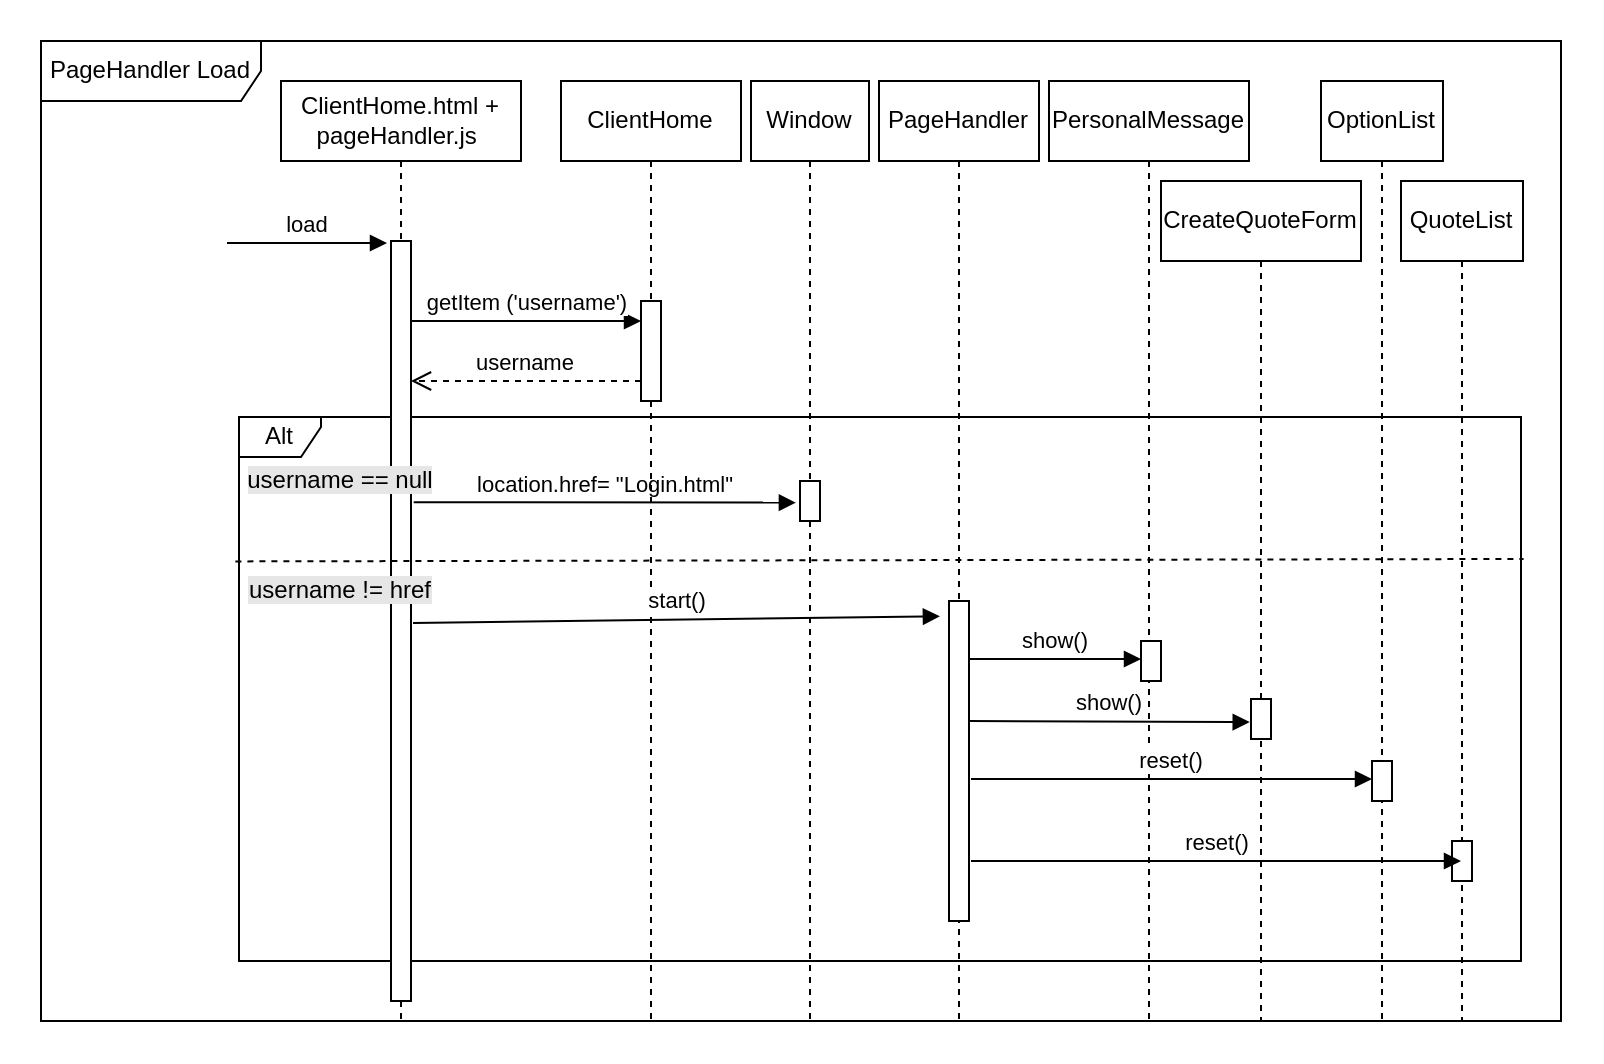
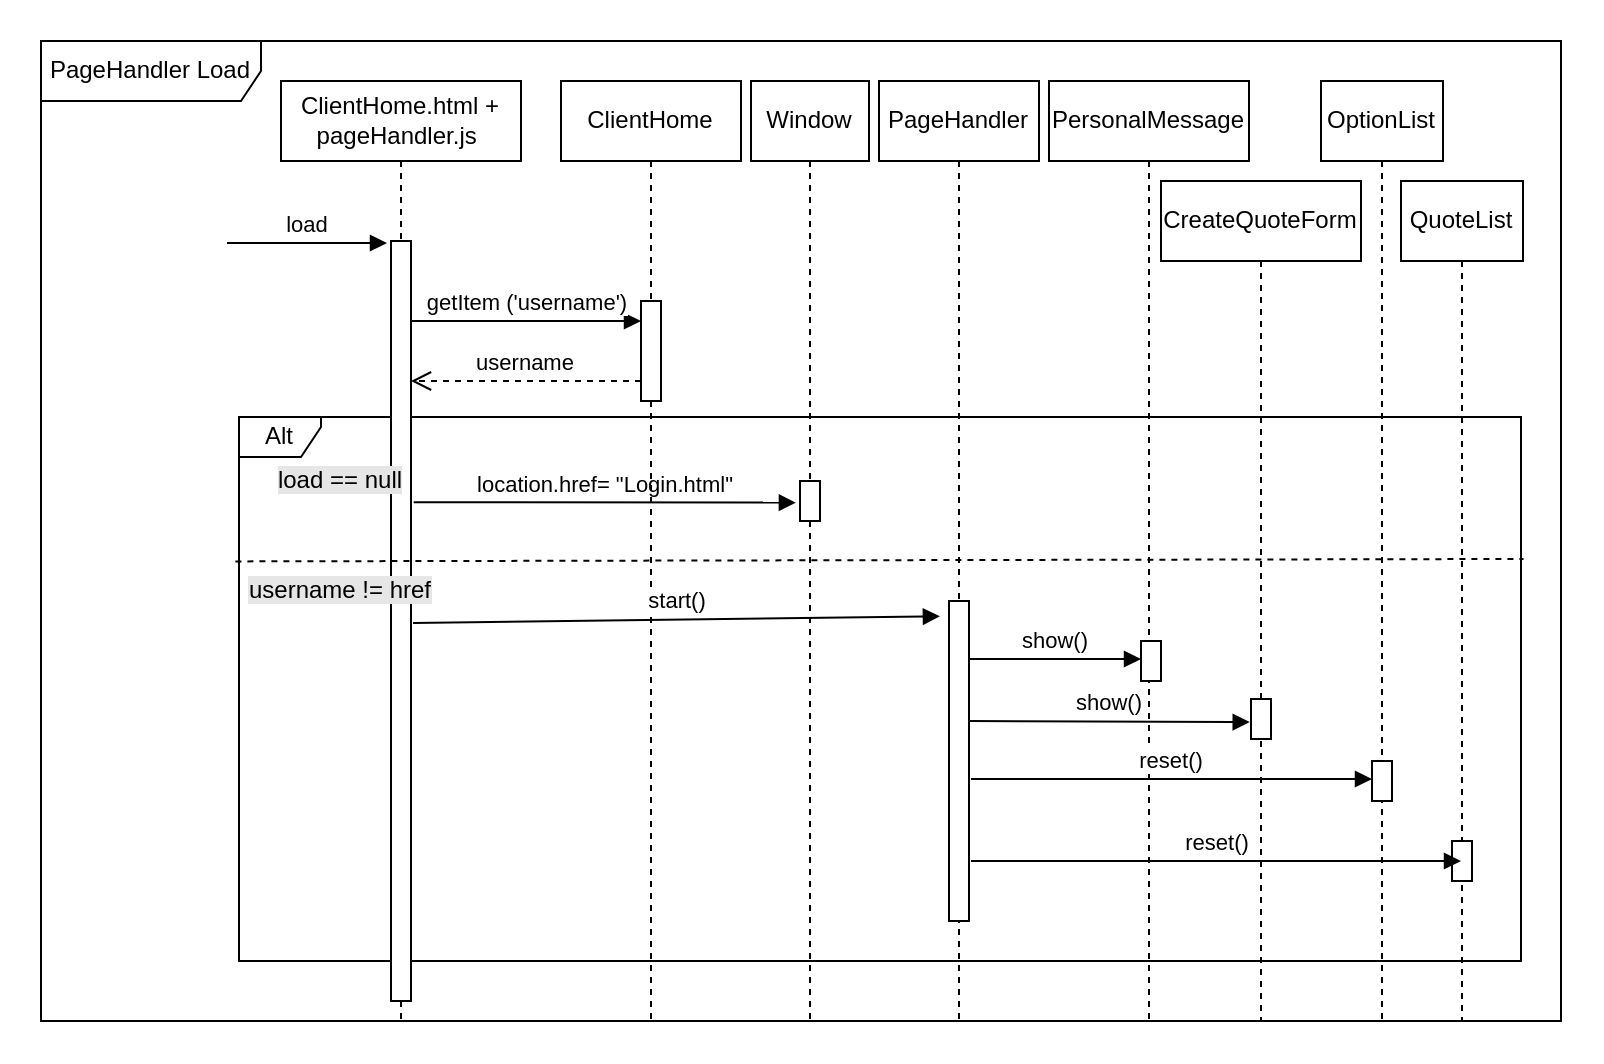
(341, 481) -> (341, 481)
